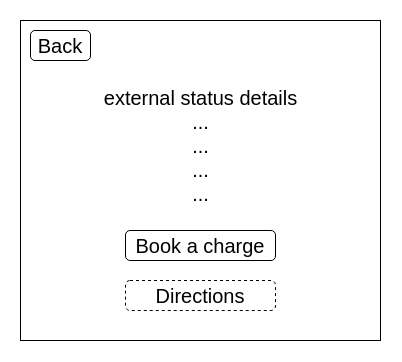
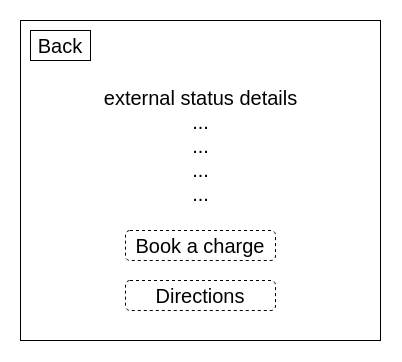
(61, 46) -> (61, 46)
(201, 246) -> (201, 246)
